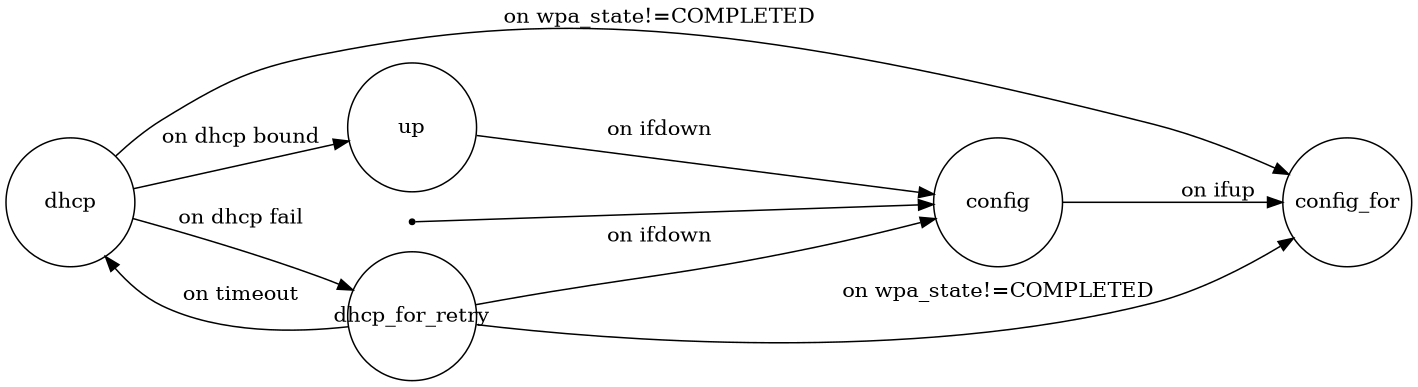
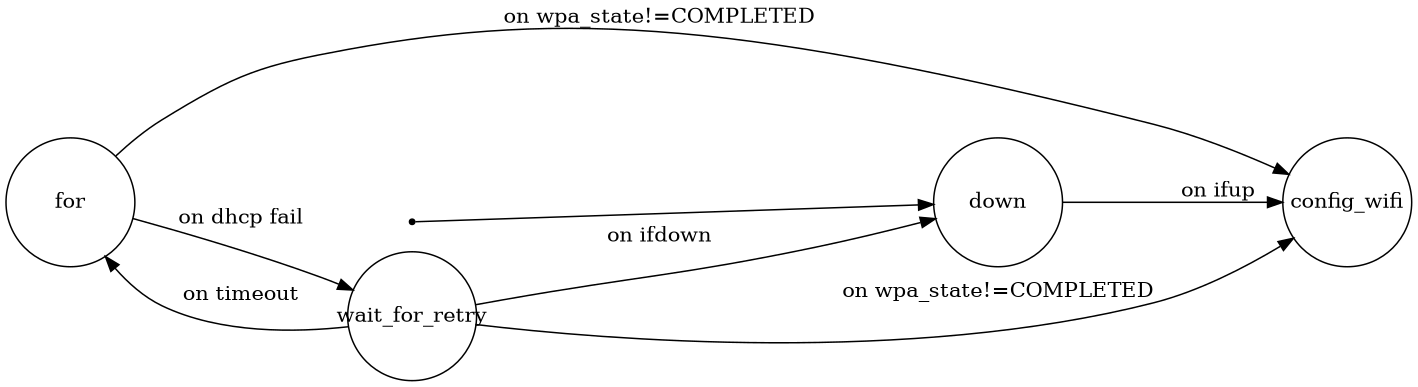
(412, 127) -> none
(70, 202) -> (70, 202)
(998, 202) -> (998, 202)
(1347, 202) -> (1347, 202)
(412, 316) -> (412, 316)
